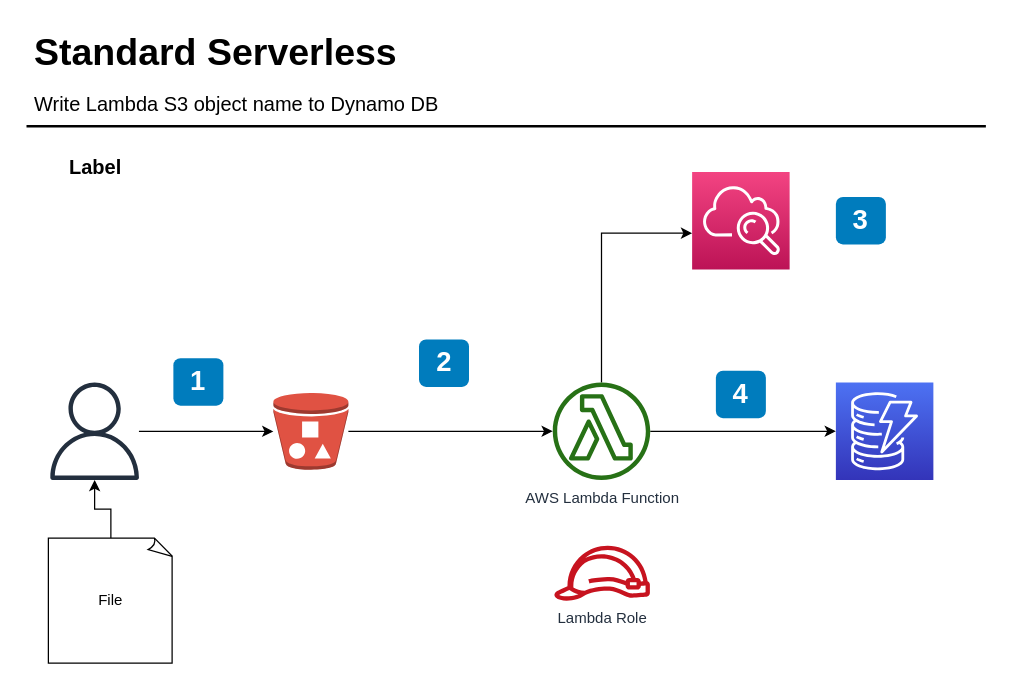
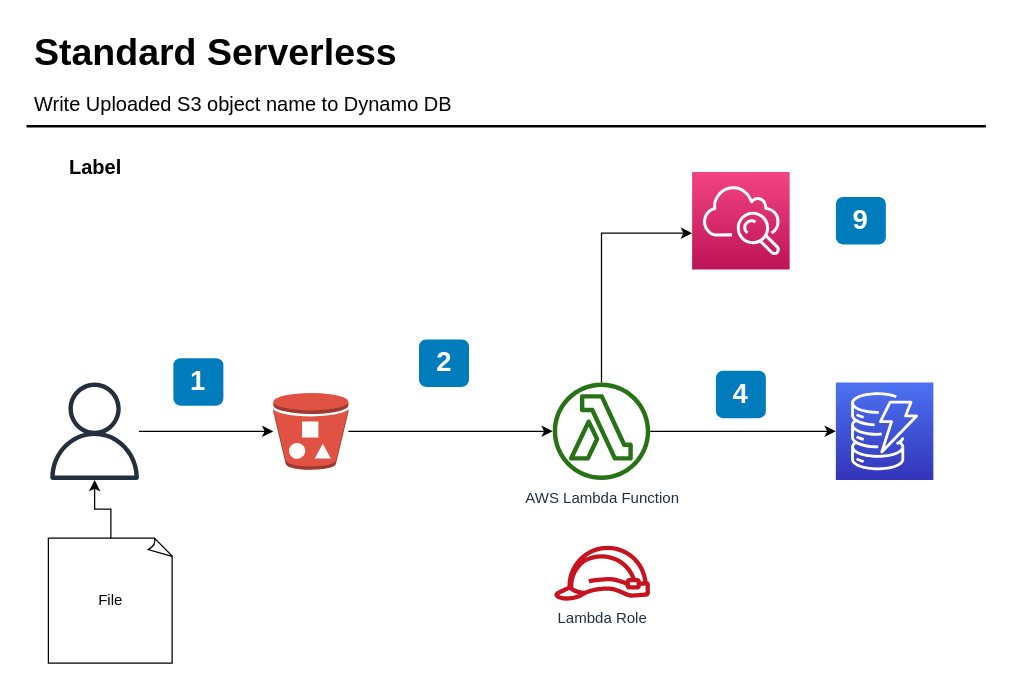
(238, 105) -> (246, 105)
(861, 221) -> (861, 221)
